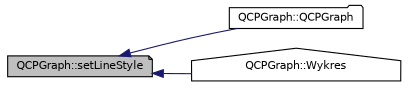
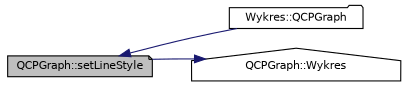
(296, 18) -> (296, 18)
(178, 74) -> (173, 59)
